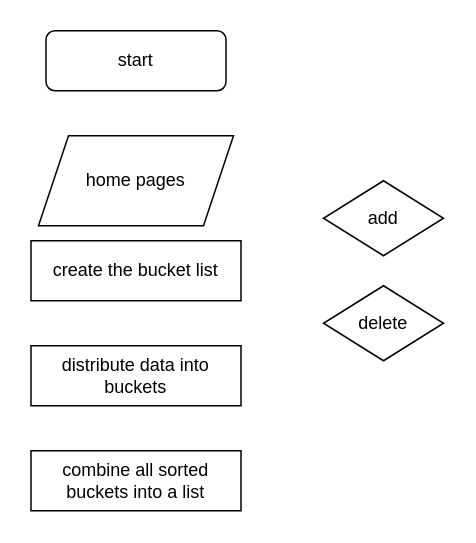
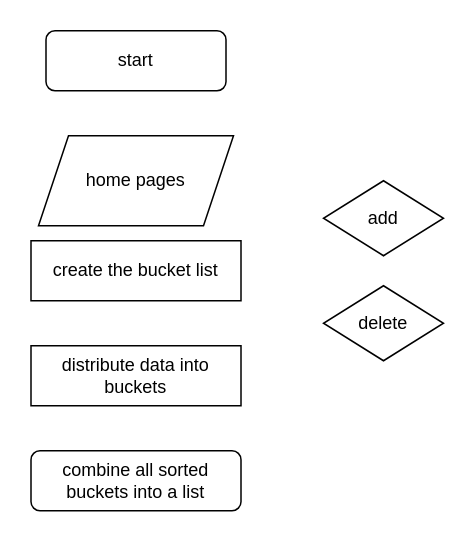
(136, 481) -> (136, 481)
